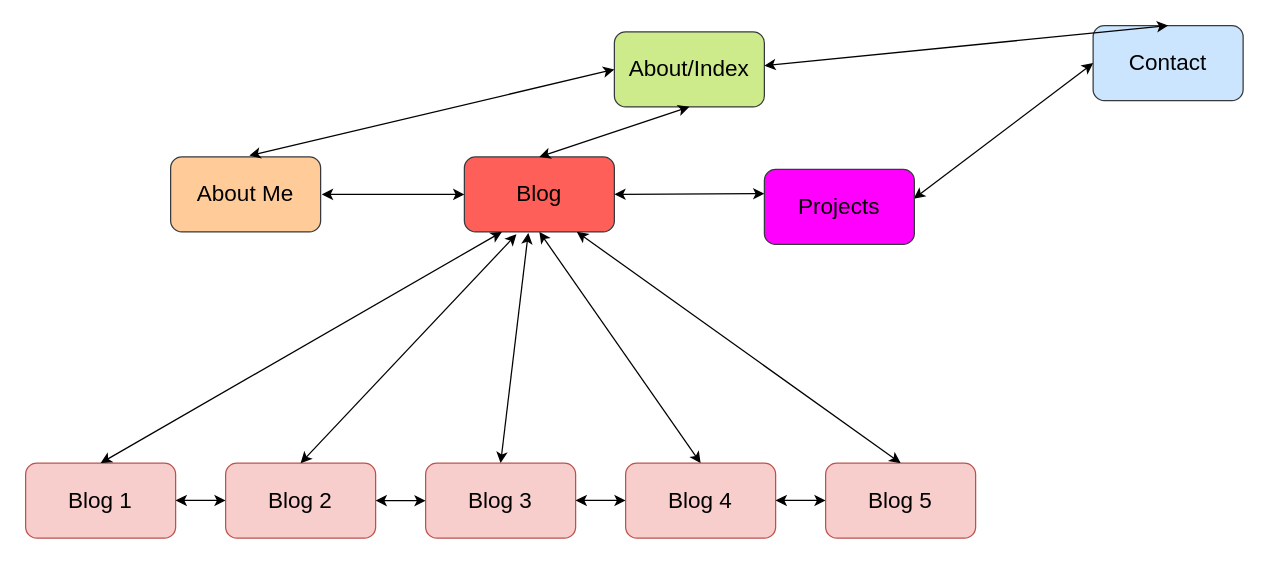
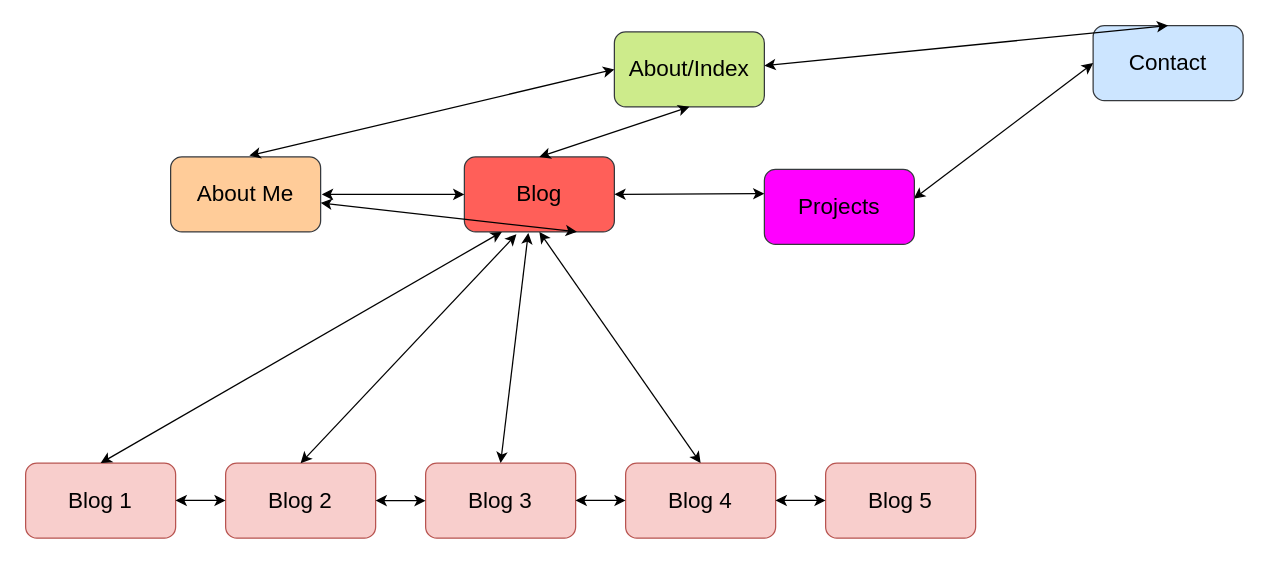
(738, 347) -> (449, 217)
